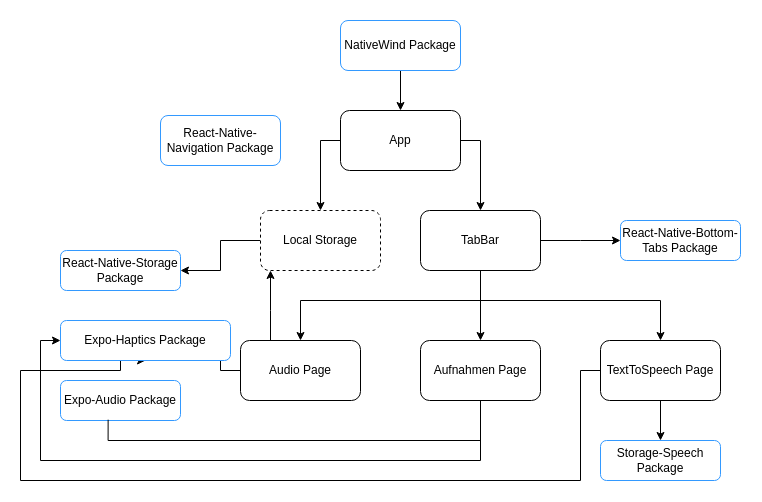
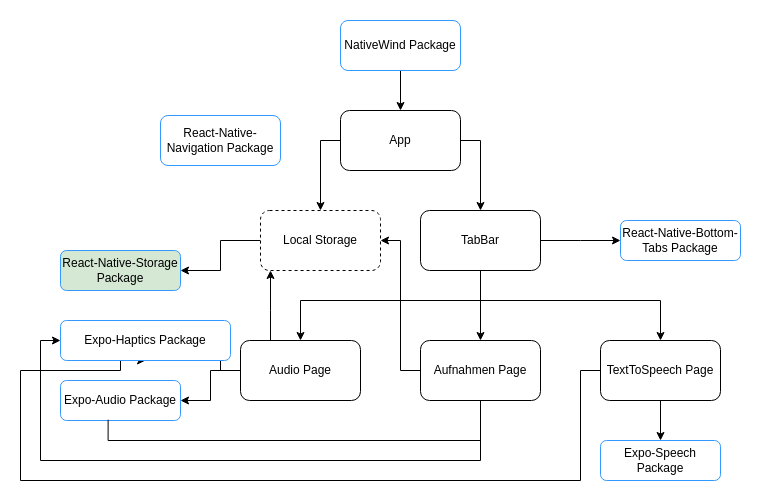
(121, 271) -> (121, 271)
none -> (401, 310)
none -> (211, 393)
(661, 461) -> (661, 461)
